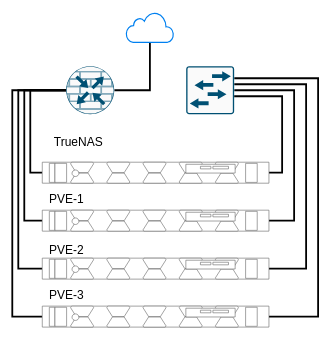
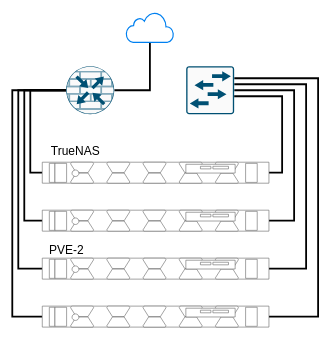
(78, 141) -> (75, 150)
(66, 198) -> none
(66, 294) -> none
